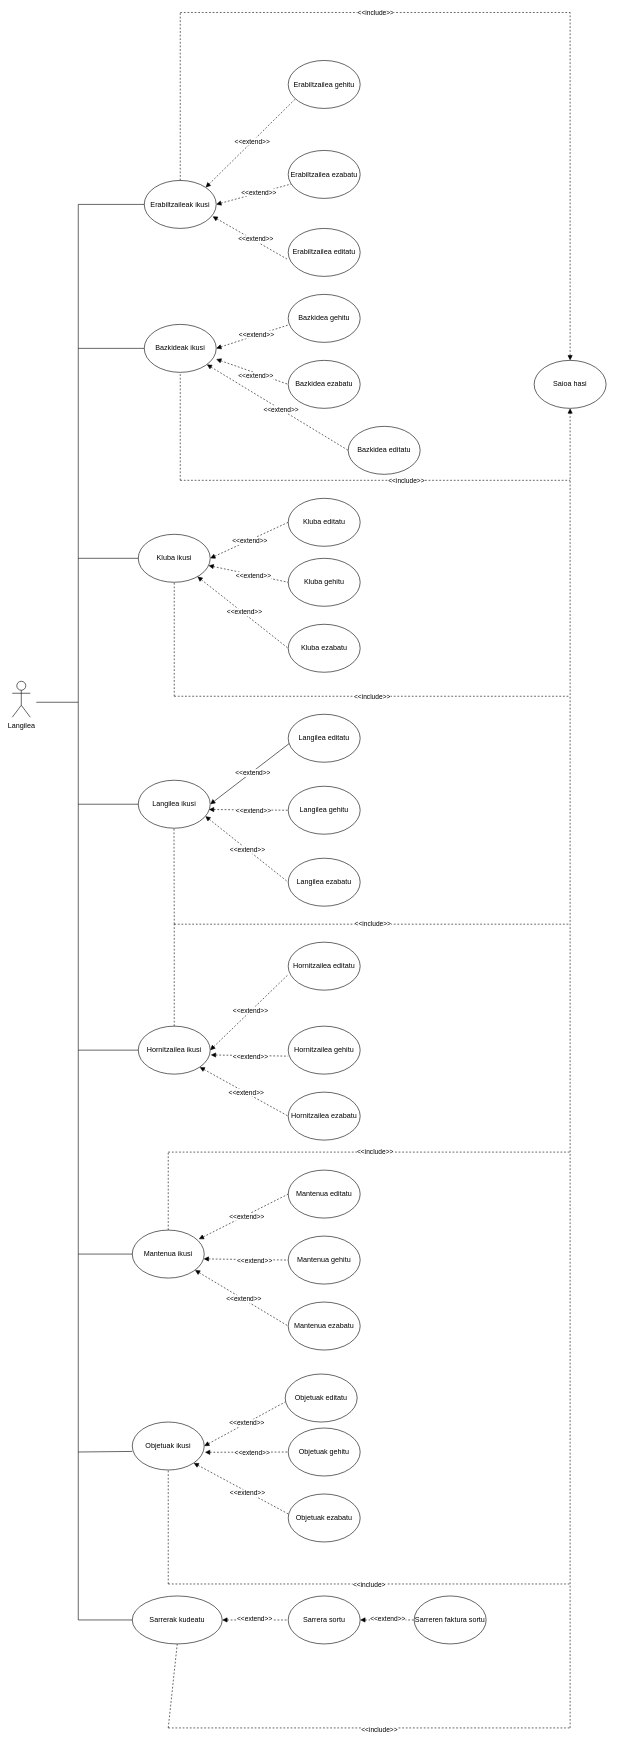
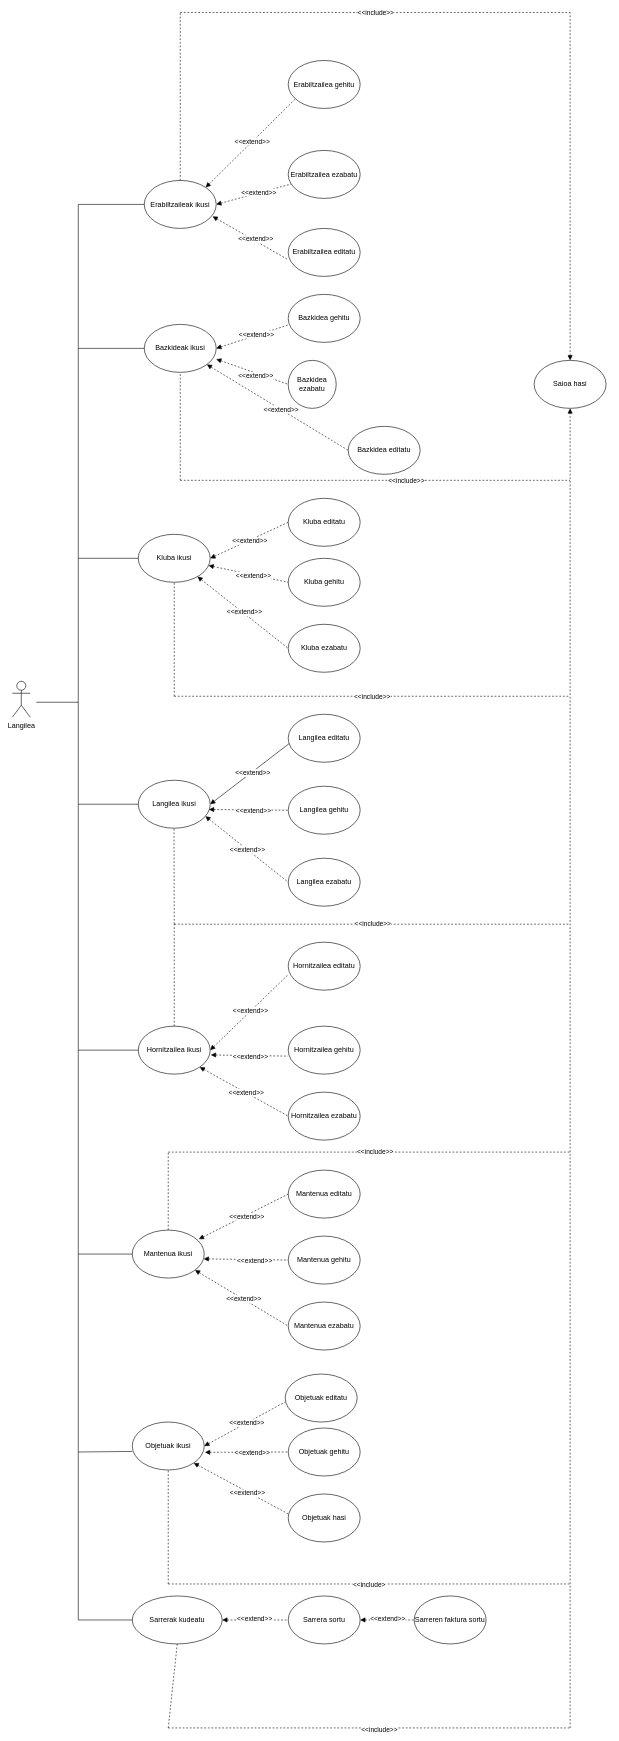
(324, 384) -> (312, 384)
(324, 1518) -> (324, 1518)
